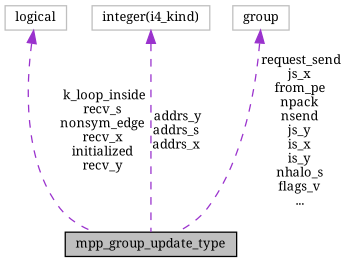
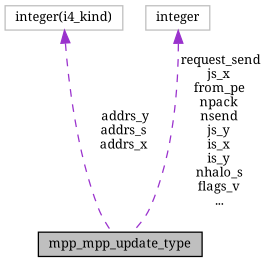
(36, 18) -> none
(261, 18) -> (178, 18)
(151, 244) -> (120, 244)
